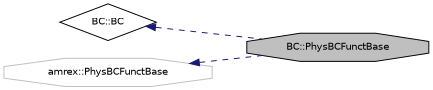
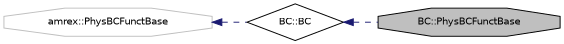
(231, 59) -> (234, 22)
